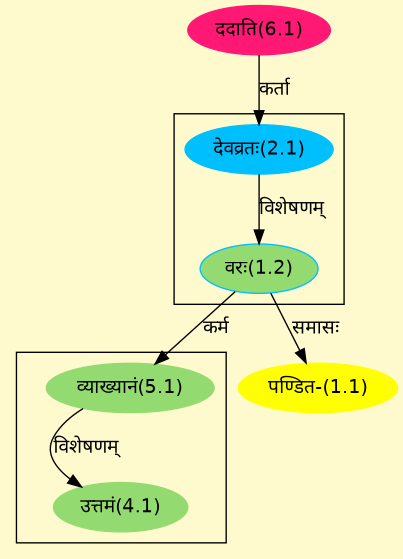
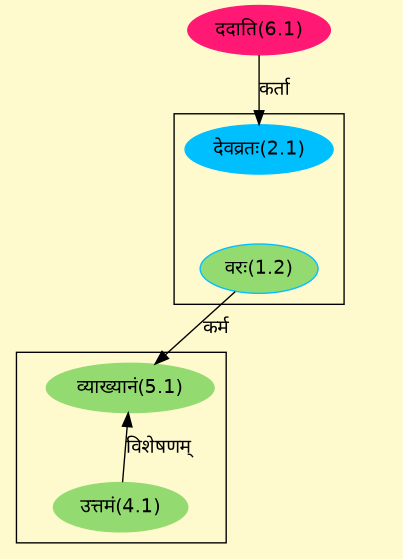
(259, 202) -> none
(318, 388) -> none
(52, 441) -> (125, 454)
